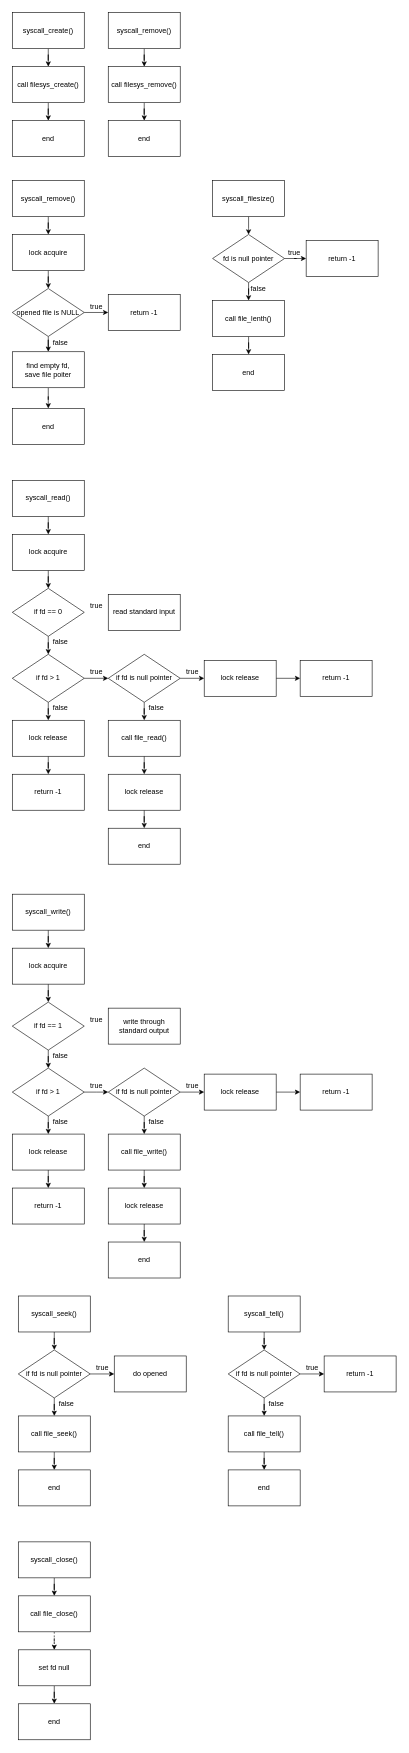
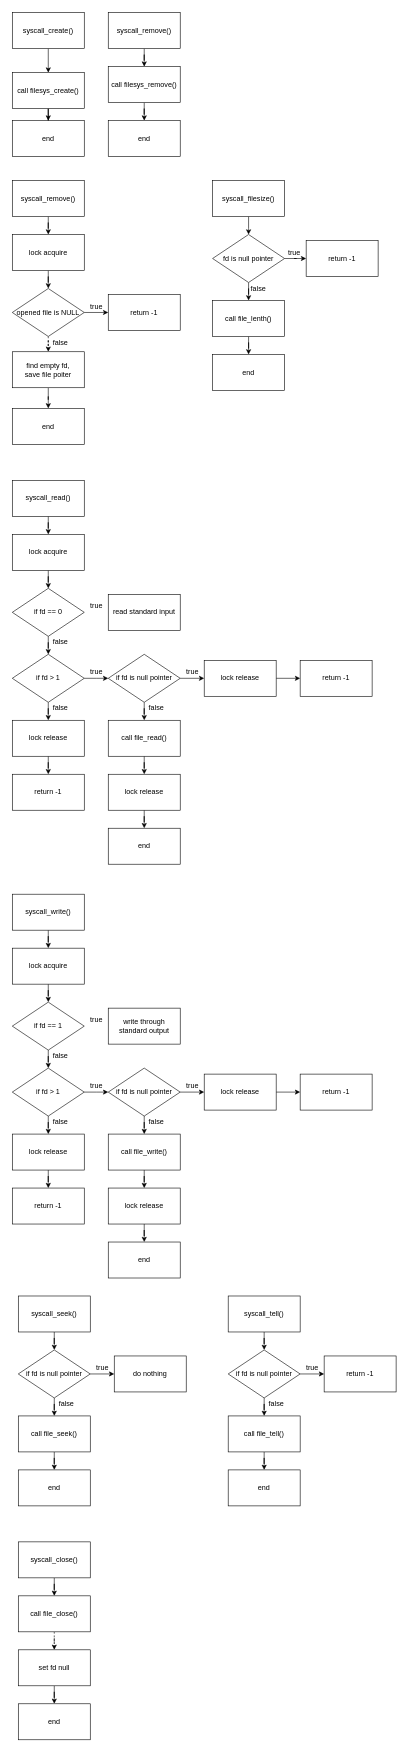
(48, 84) -> (48, 90)
(48, 346) -> (48, 346)
(150, 1374) -> (150, 1374)
